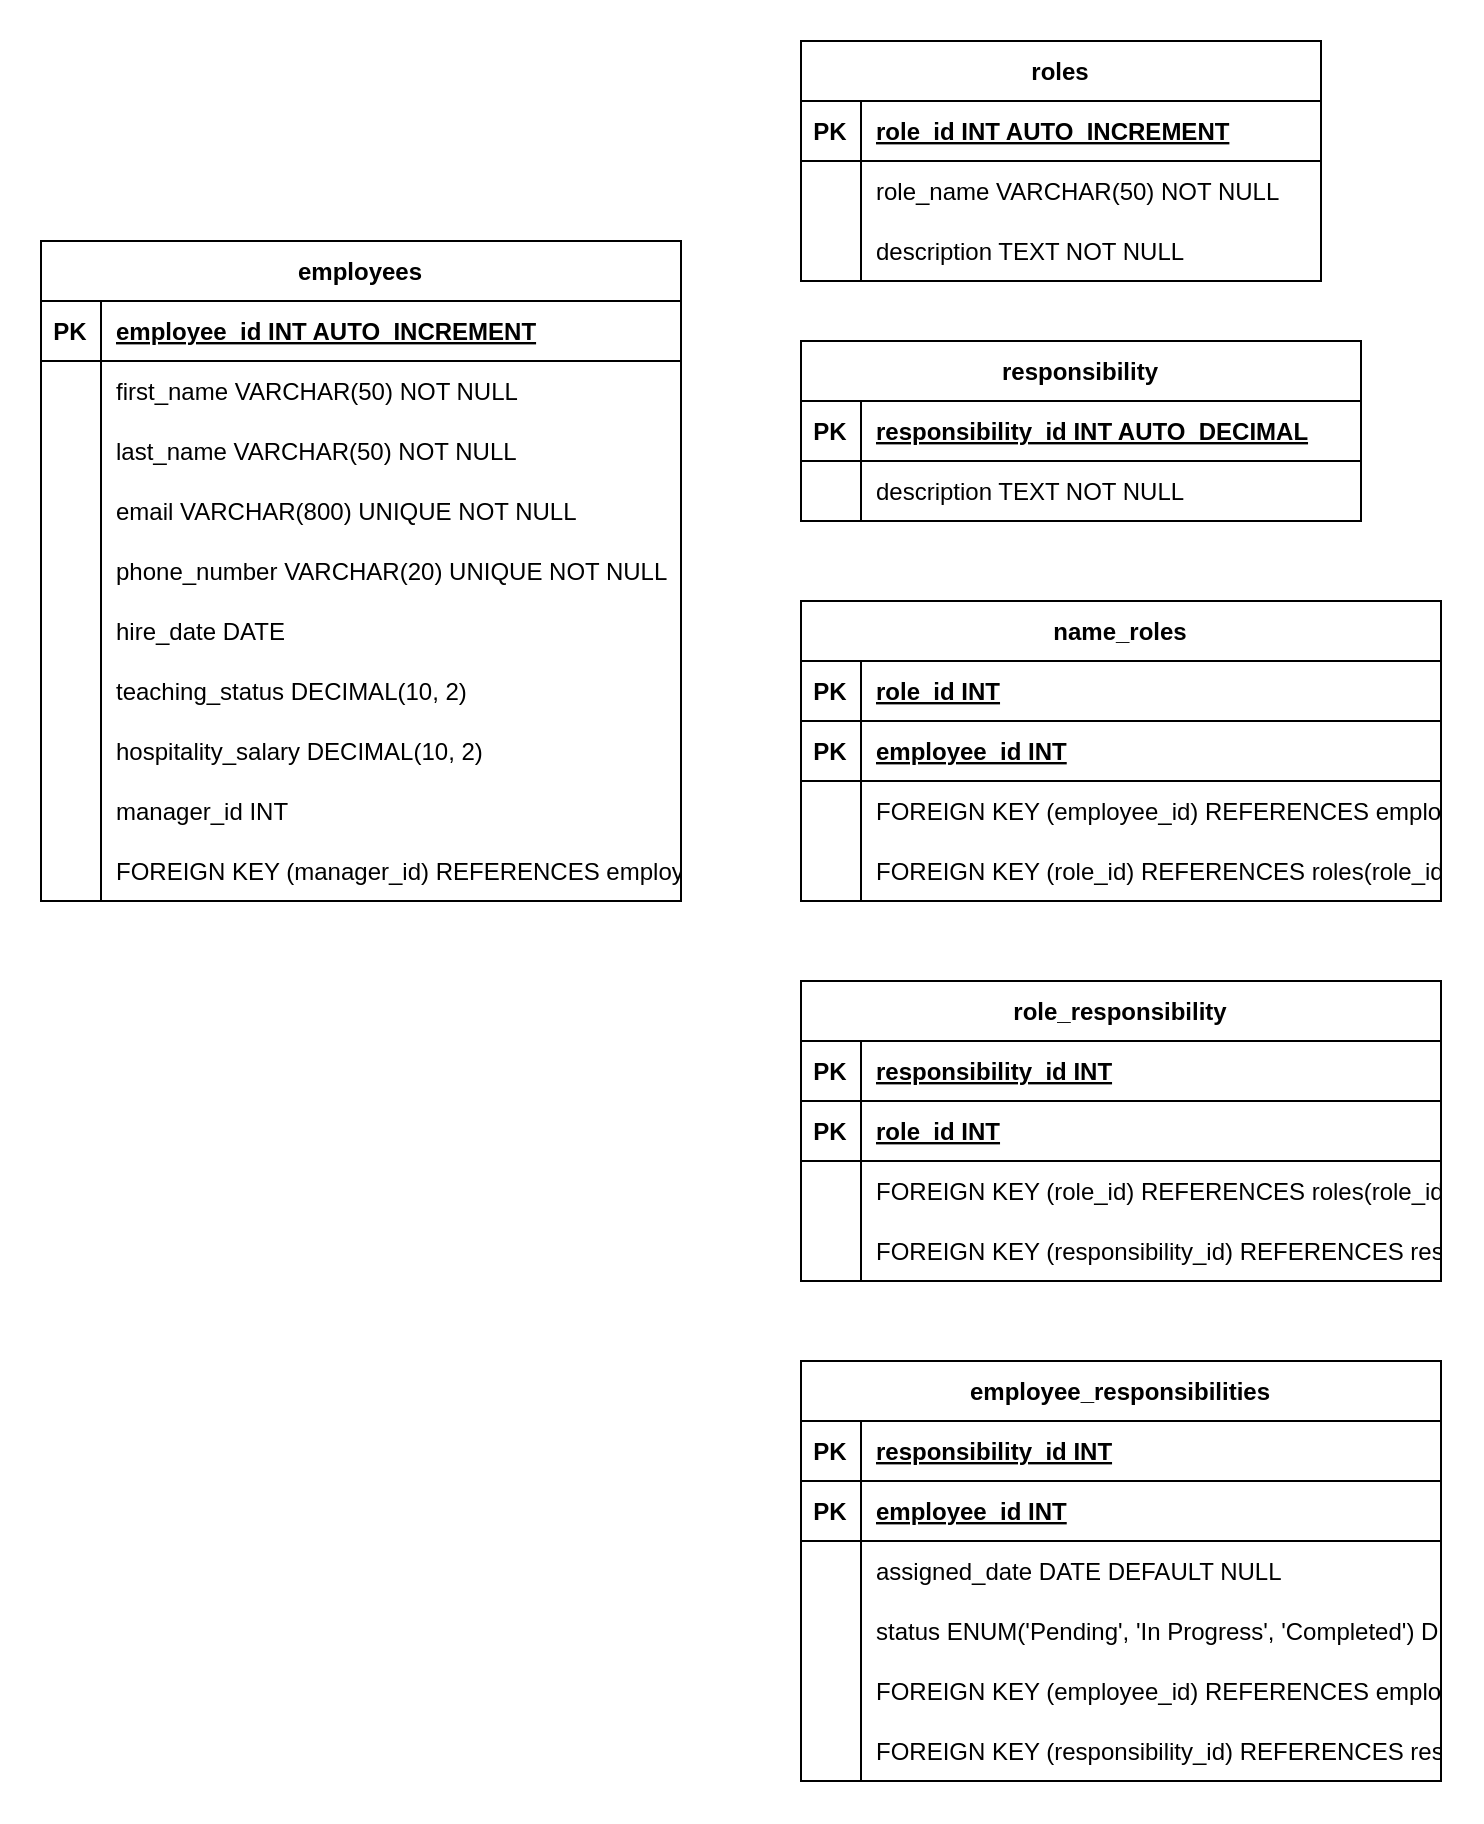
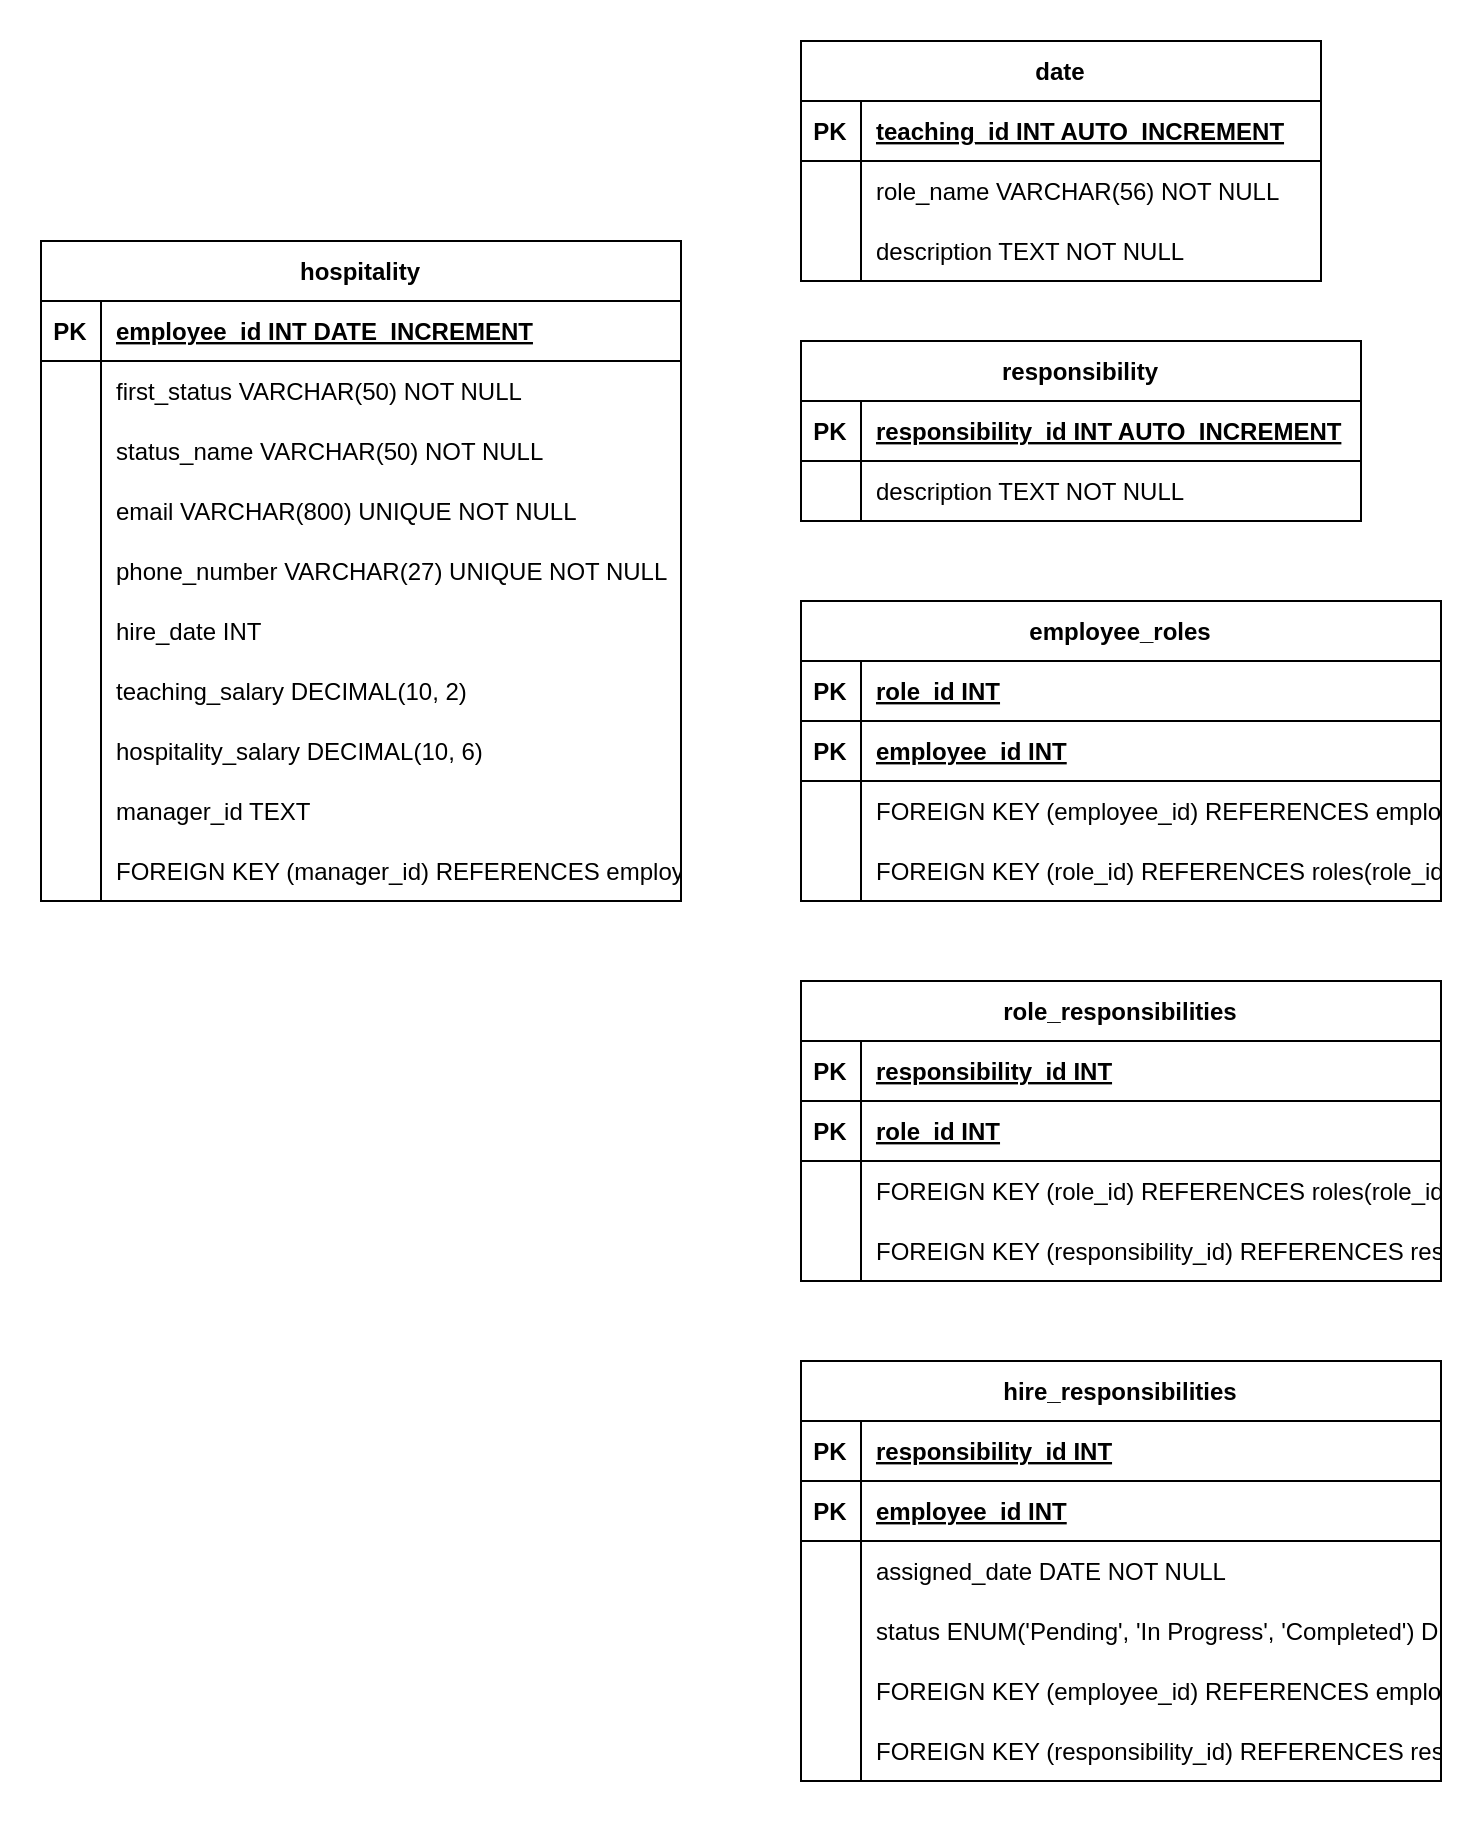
(1060, 72) -> (1060, 72)
(1042, 132) -> (1069, 132)
(1065, 192) -> (1065, 192)
(360, 272) -> (360, 272)
(309, 332) -> (309, 332)
(312, 392) -> (325, 392)
(1086, 432) -> (1100, 432)
(305, 452) -> (322, 452)
(372, 572) -> (372, 572)
(204, 632) -> (197, 632)
(1120, 632) -> (1120, 632)
(305, 692) -> (302, 692)
(316, 752) -> (316, 752)
(204, 812) -> (211, 812)
(1120, 1012) -> (1120, 1012)
(1120, 1392) -> (1120, 1392)
(1072, 1572) -> (1045, 1572)
